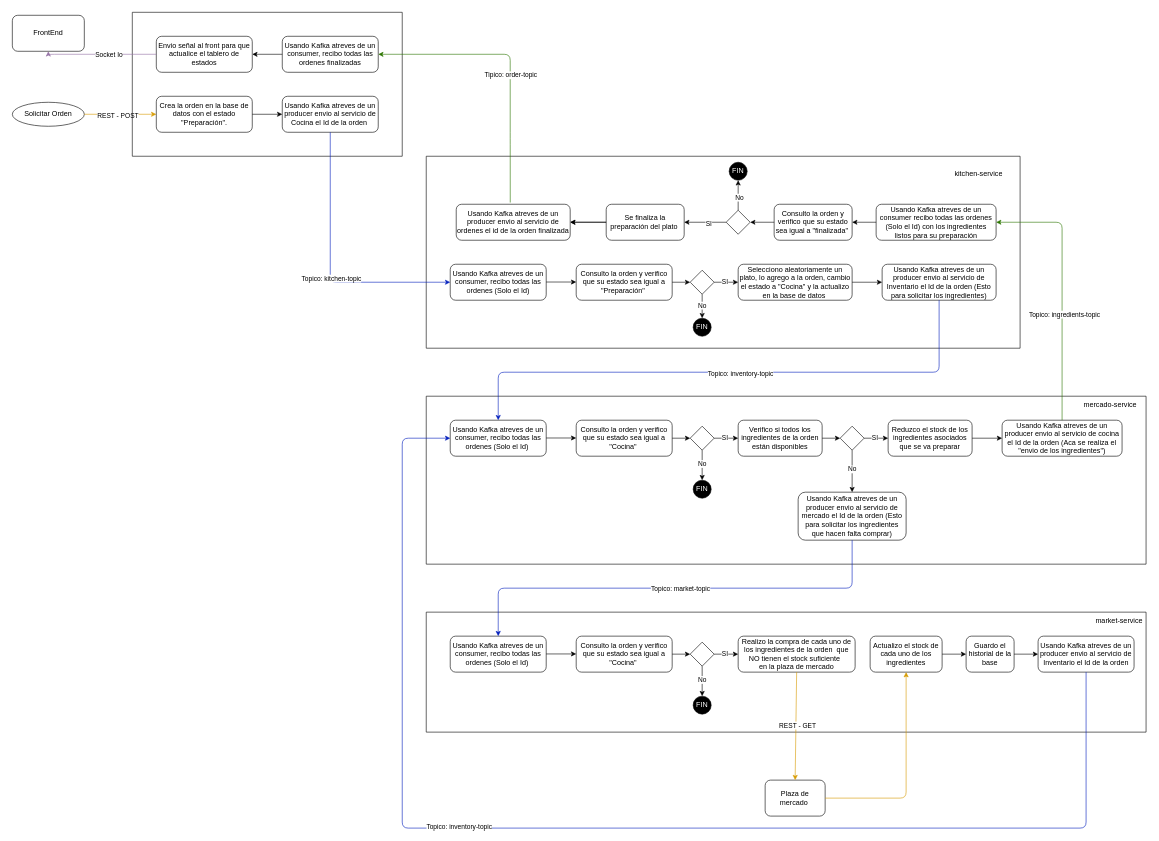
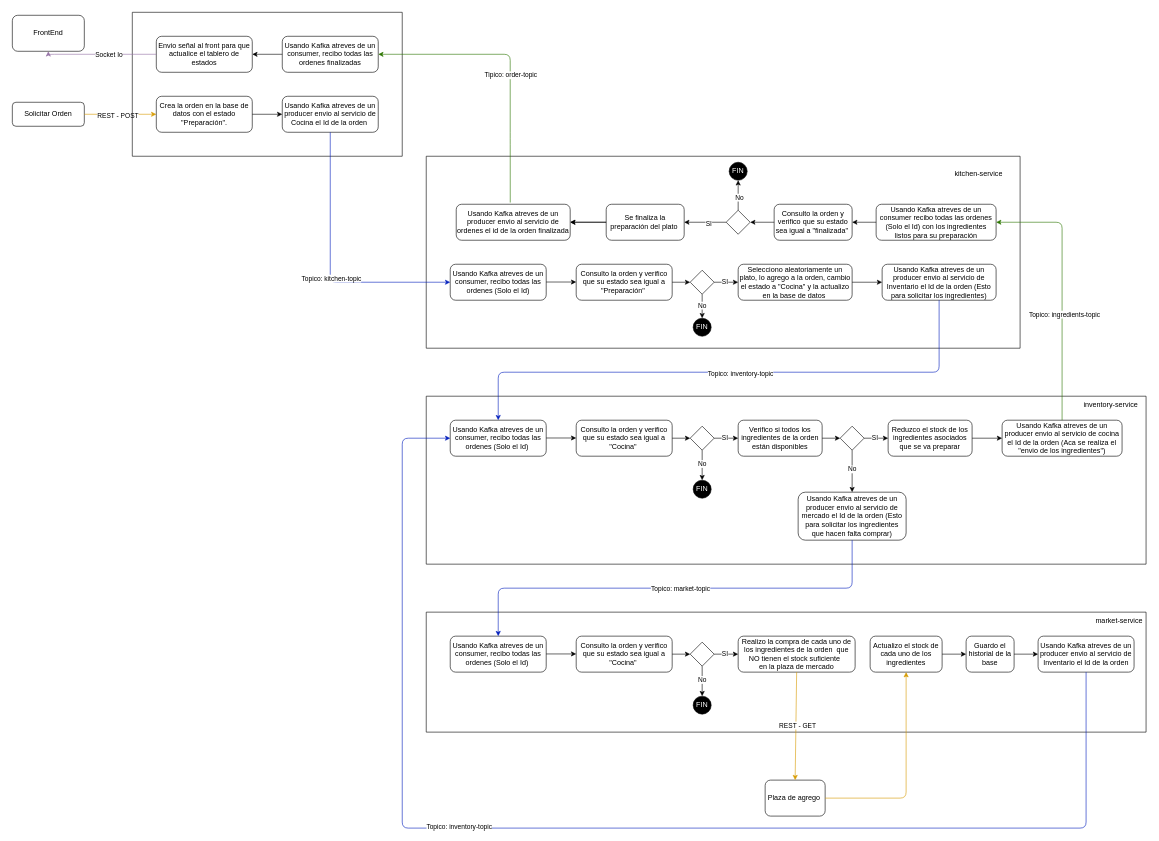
(48, 114) -> (48, 114)
(1113, 405) -> (1114, 409)
(795, 798) -> (795, 798)
